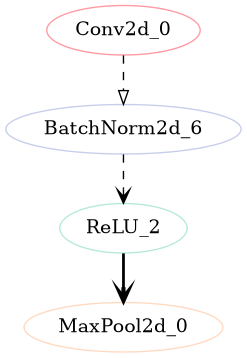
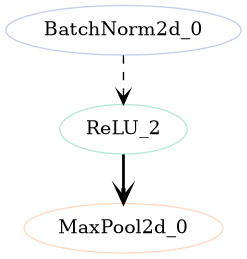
(123, 30) -> none
(123, 129) -> (123, 30)
